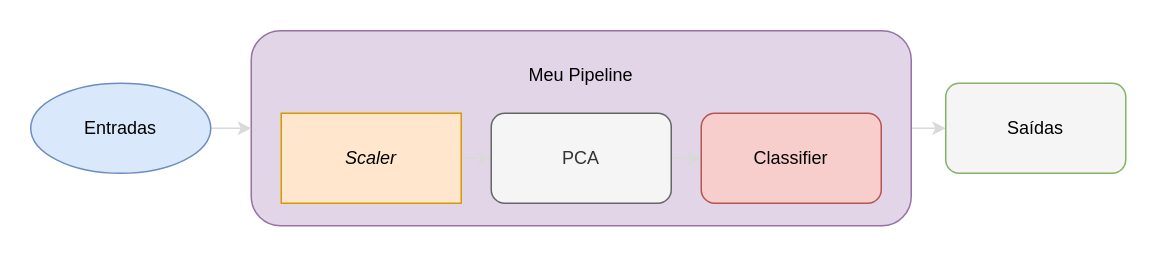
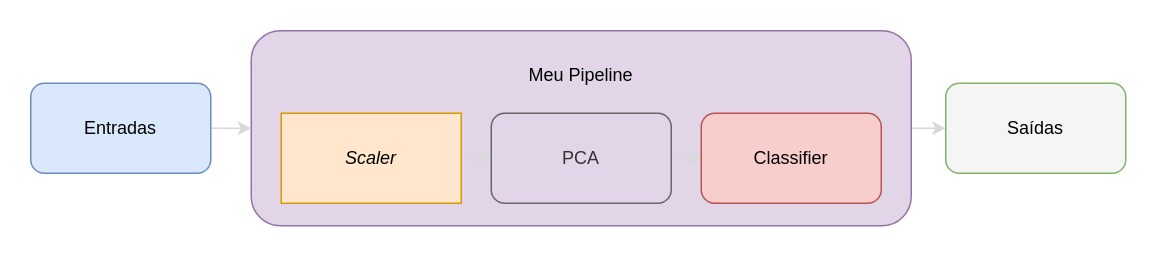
(121, 128) -> (121, 128)
(581, 158) -> (581, 158)
